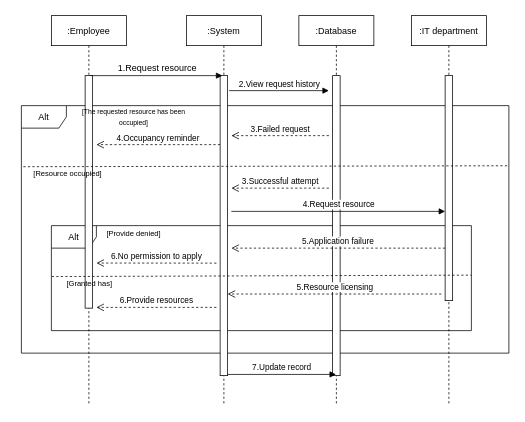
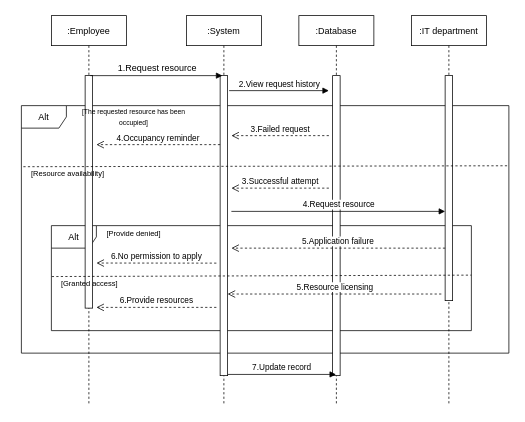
(68, 173) -> (68, 173)
(90, 283) -> (90, 283)
